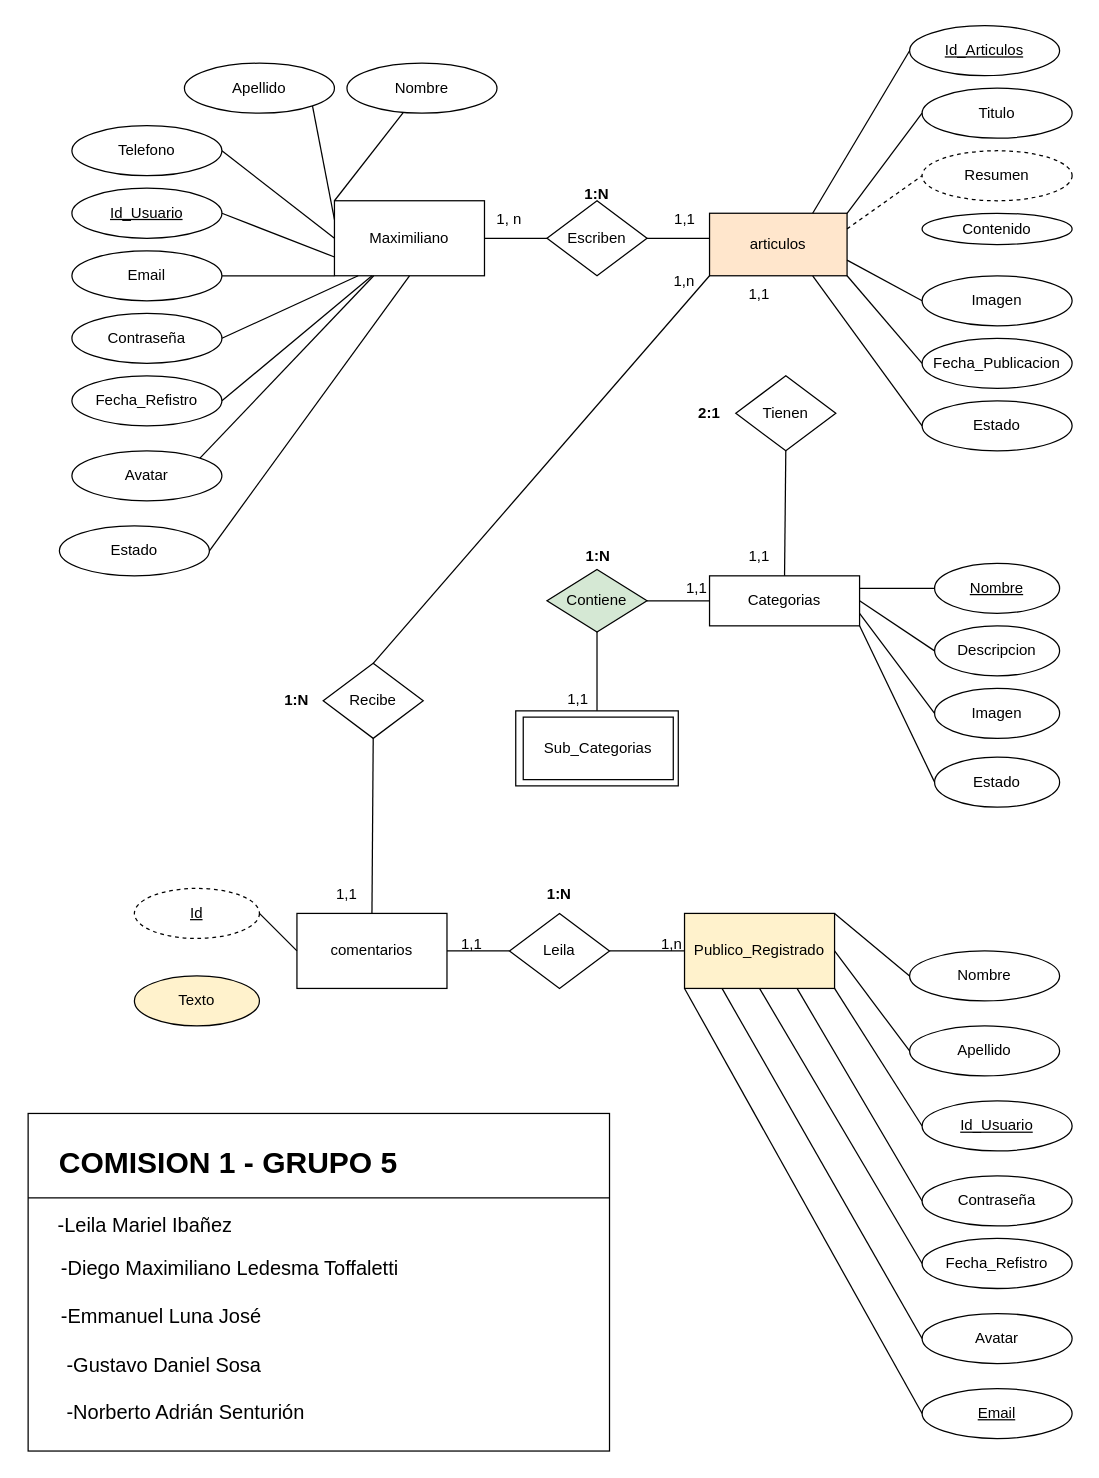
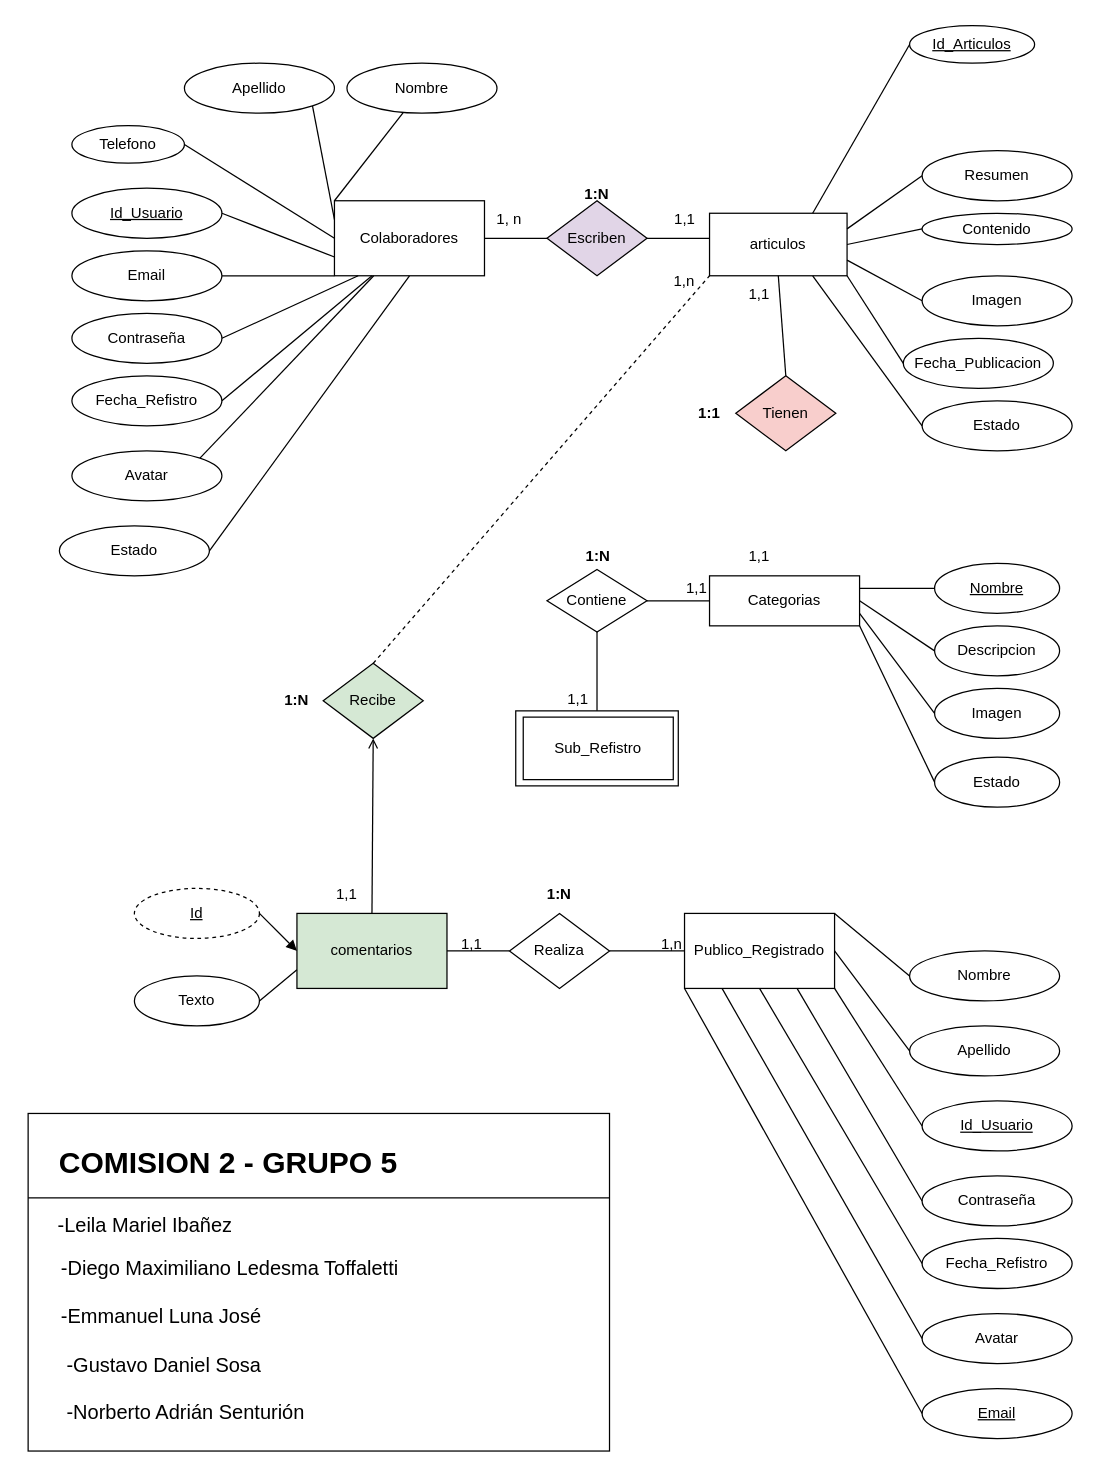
(984, 51) -> (972, 44)
(997, 113) -> none
(147, 151) -> (128, 144)
(884, 164) -> none
(997, 176) -> (997, 176)
(885, 202) -> (885, 202)
none -> (884, 237)
(409, 238) -> (409, 238)
(597, 238) -> (597, 238)
(778, 244) -> (778, 244)
none -> (782, 326)
(997, 363) -> (978, 363)
(709, 413) -> (709, 413)
(786, 413) -> (786, 413)
(542, 468) -> (542, 468)
(785, 514) -> none
(597, 601) -> (597, 601)
(373, 701) -> (373, 701)
(373, 743) -> (373, 744)
(598, 748) -> (598, 748)
(292, 946) -> (288, 942)
(372, 951) -> (372, 951)
(559, 951) -> (559, 951)
(759, 951) -> (759, 951)
none -> (278, 985)
(197, 1001) -> (197, 1001)
(136, 1135) -> (136, 1135)
